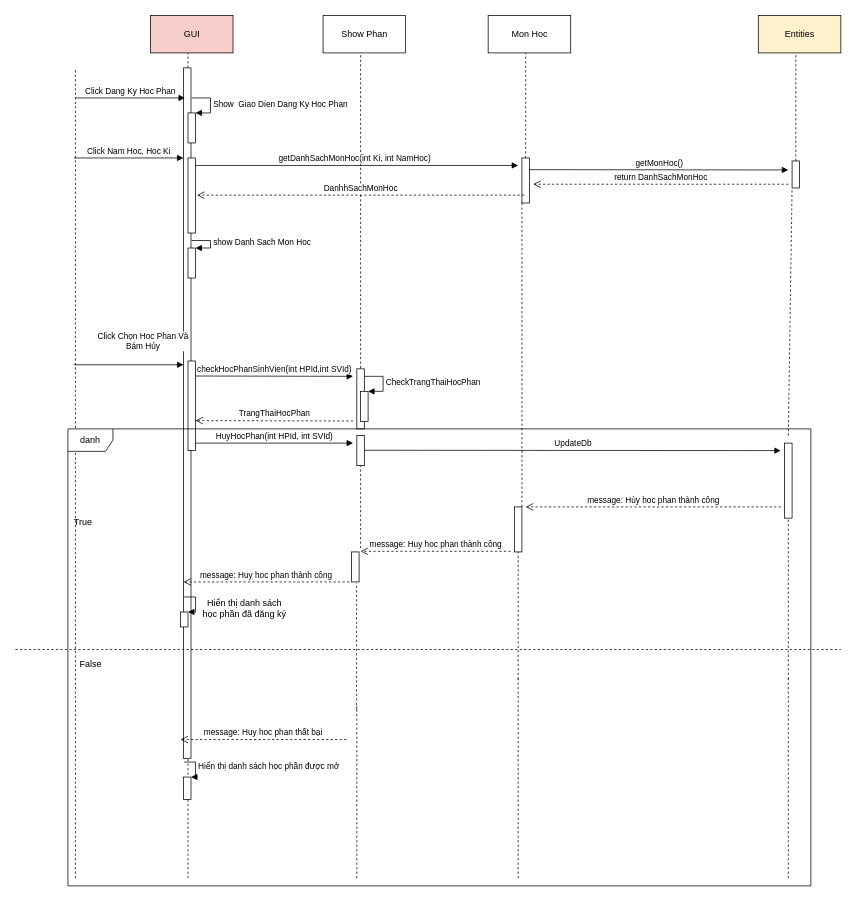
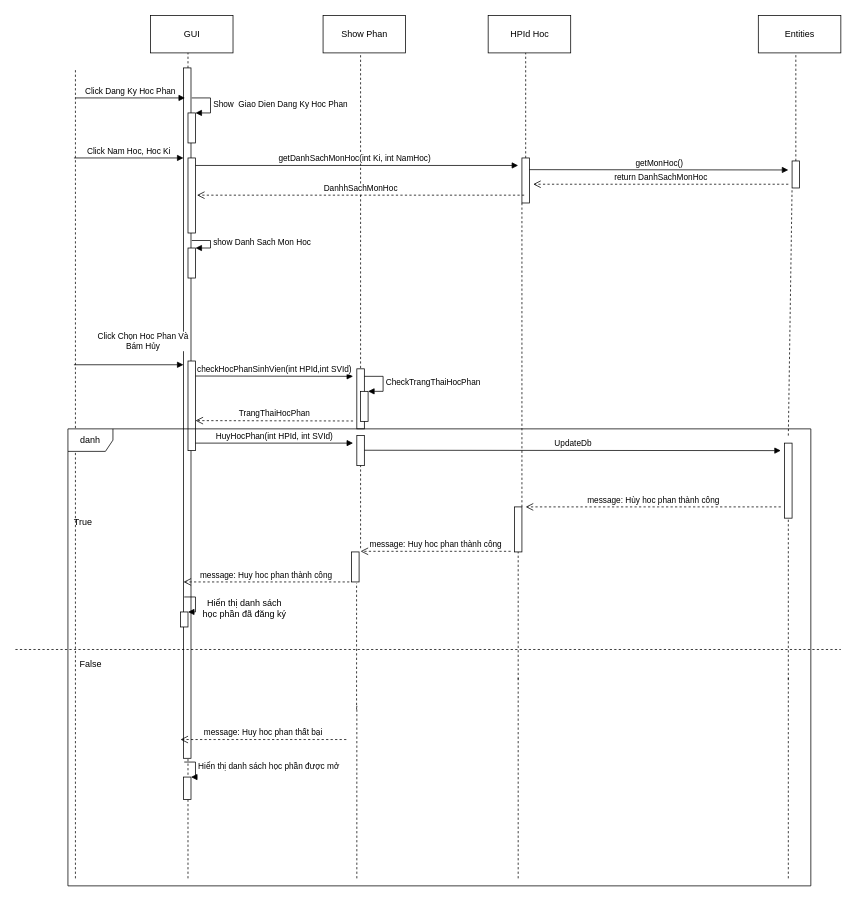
(192, 34) -> (192, 34)
(530, 34) -> (530, 34)
(799, 34) -> (799, 34)
